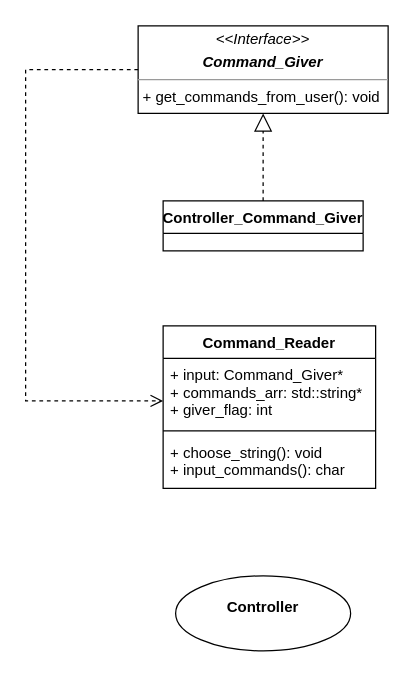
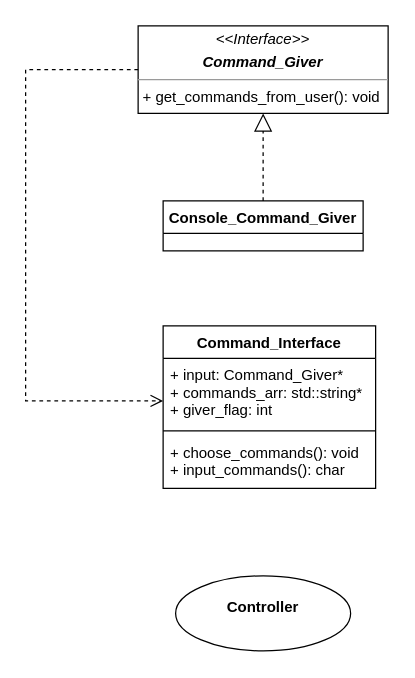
(263, 218) -> (263, 218)
(269, 343) -> (269, 343)
(257, 453) -> (267, 453)
